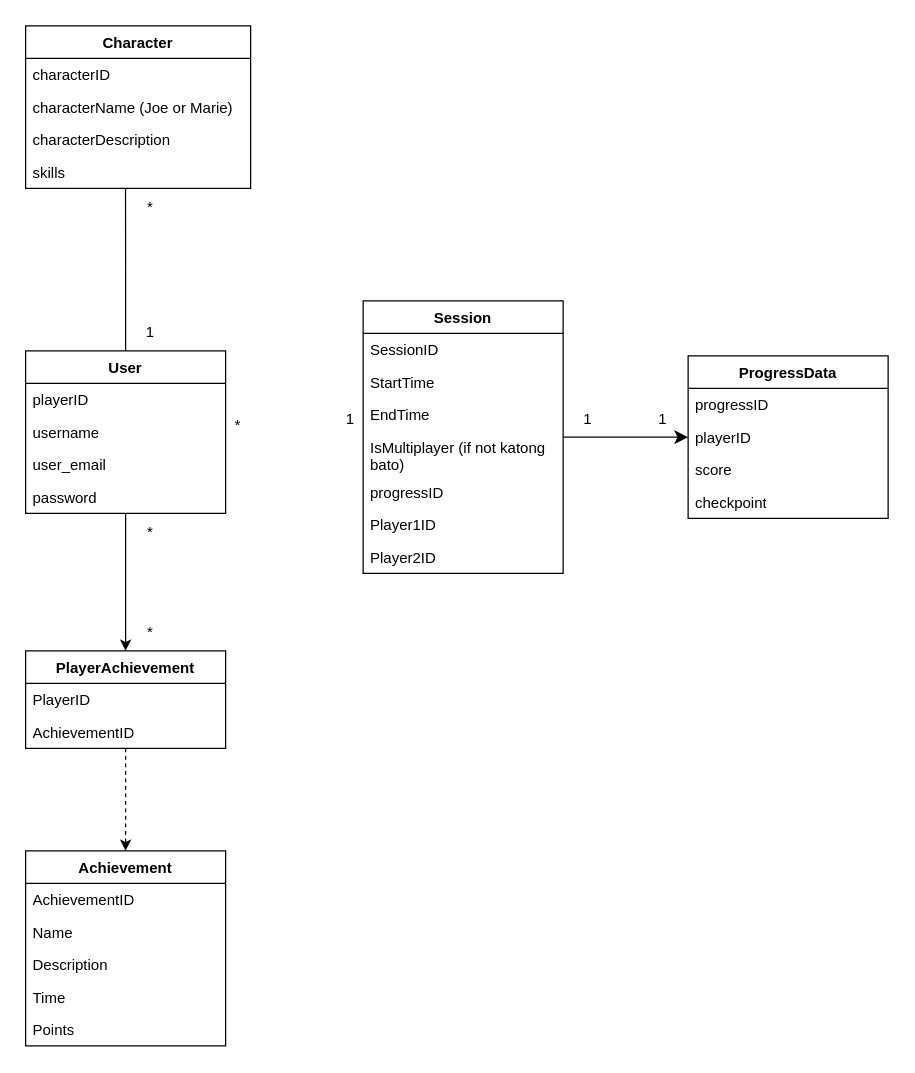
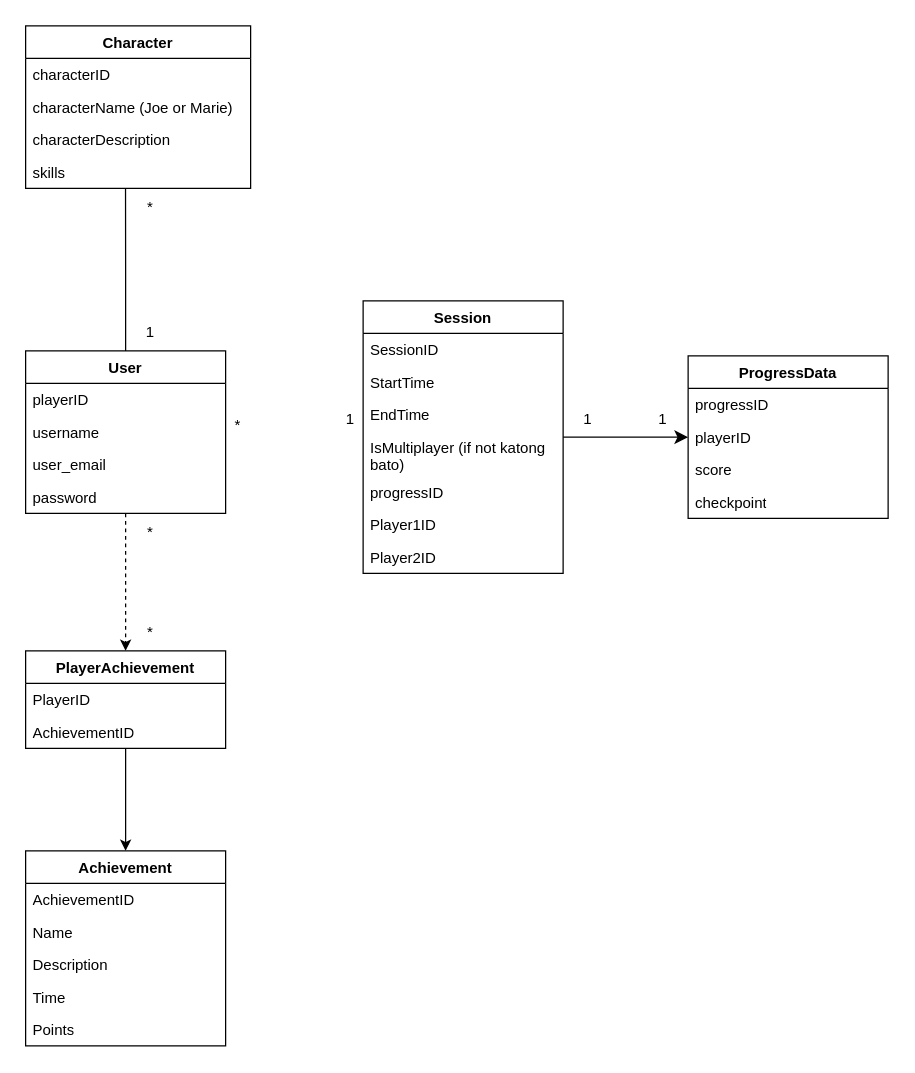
(126, 578) -> (126, 578)
(126, 794) -> (126, 794)
